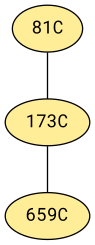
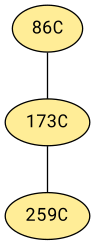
(48, 29) -> (48, 29)
(48, 216) -> (48, 216)
